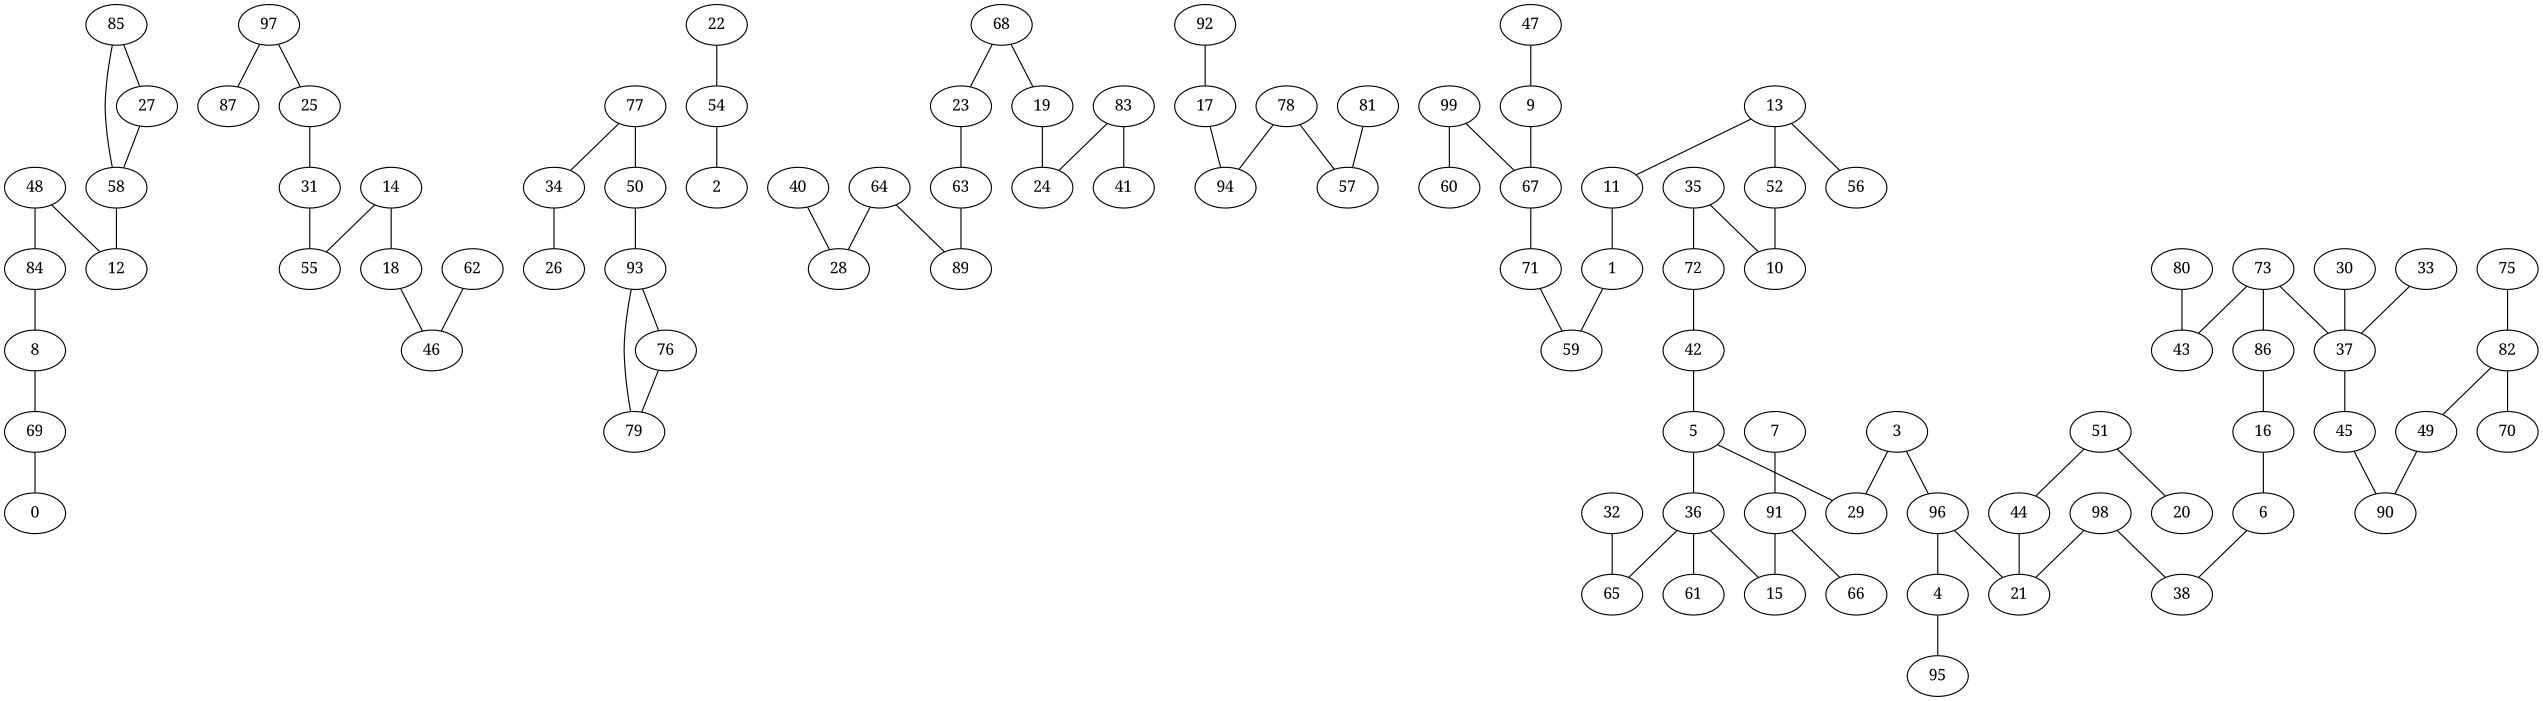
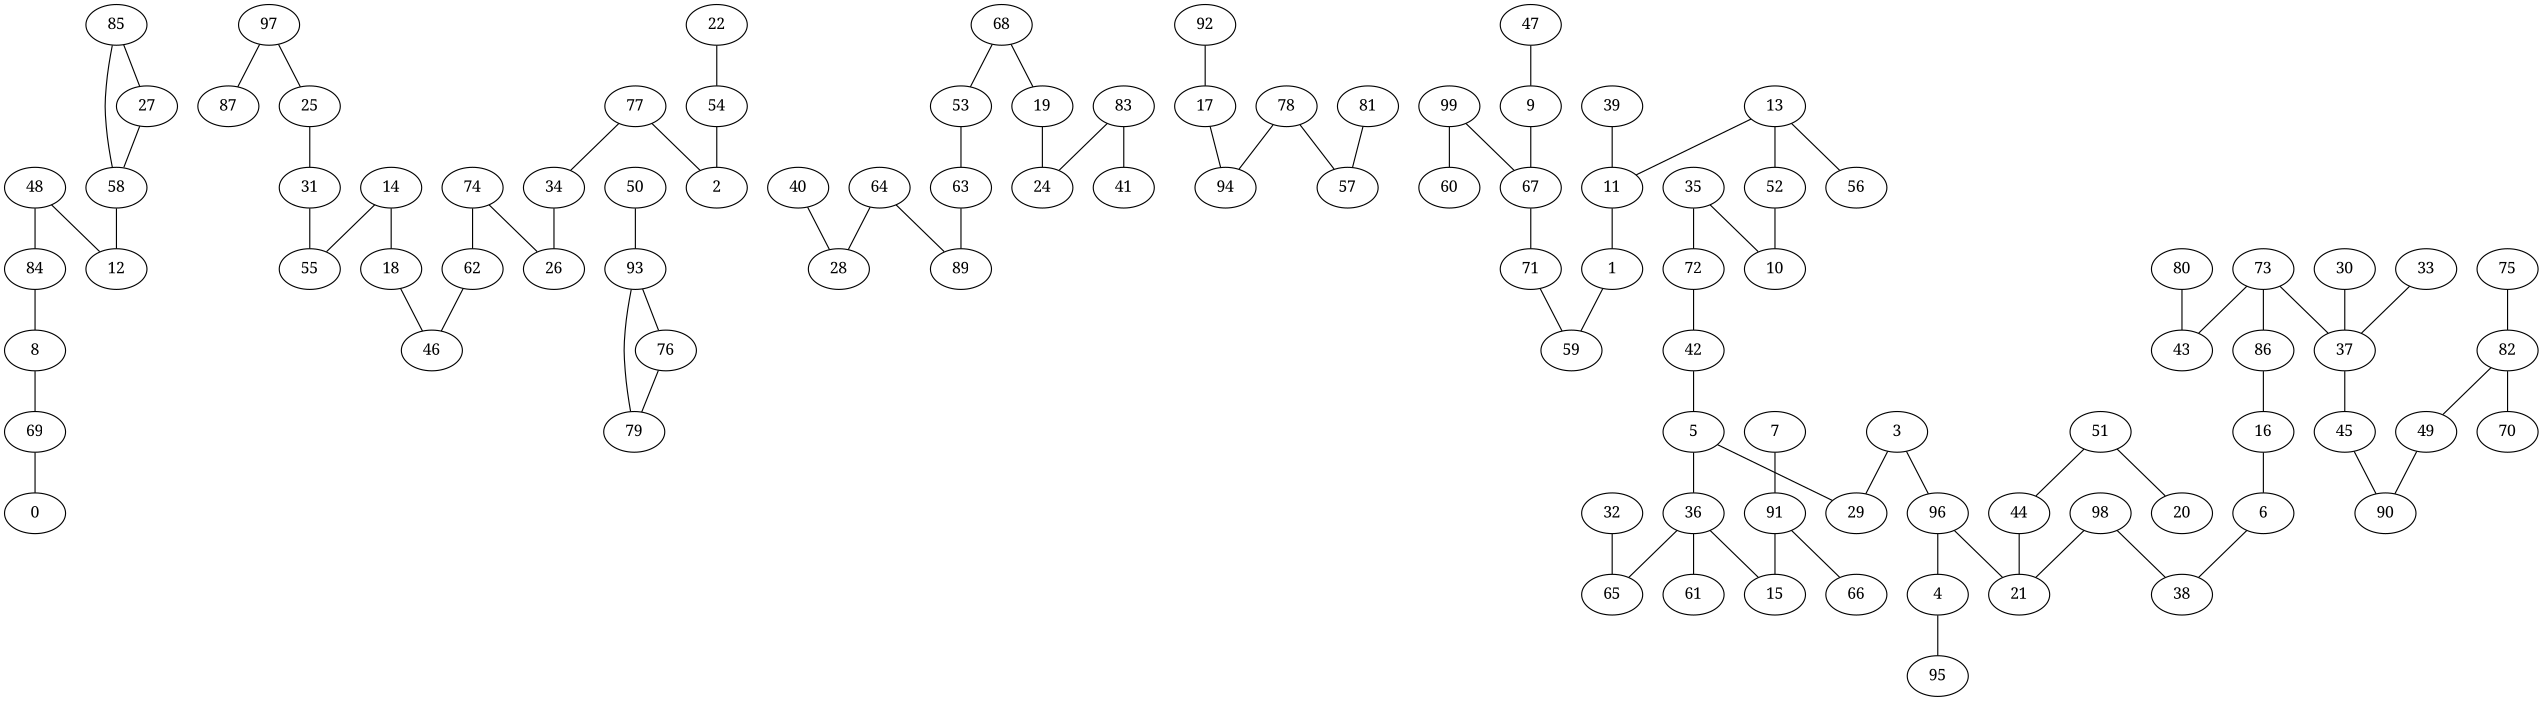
(961, 106) -> (961, 106)
none -> (1612, 106)
(635, 147) -> (676, 147)
none -> (473, 188)
